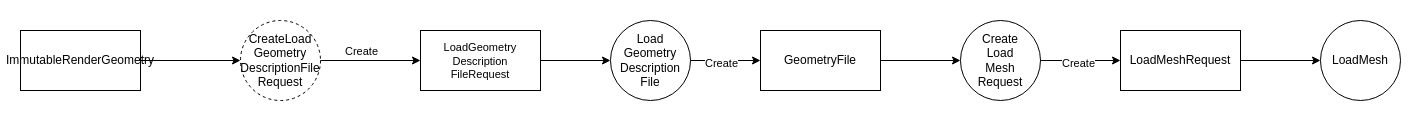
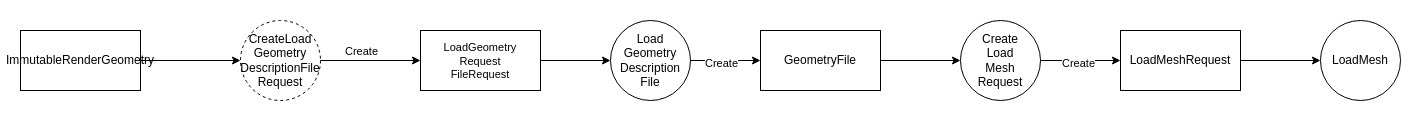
(481, 61) -> (481, 61)
